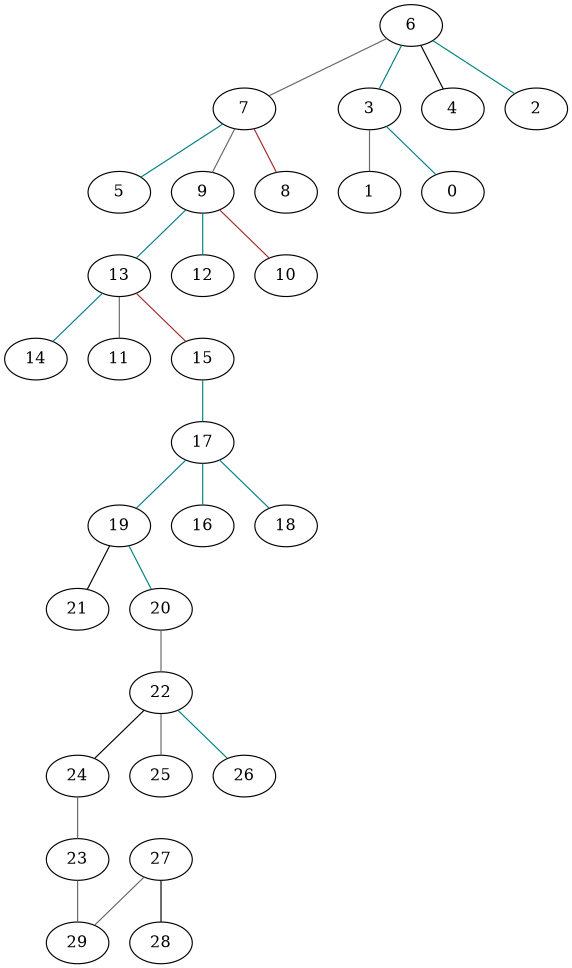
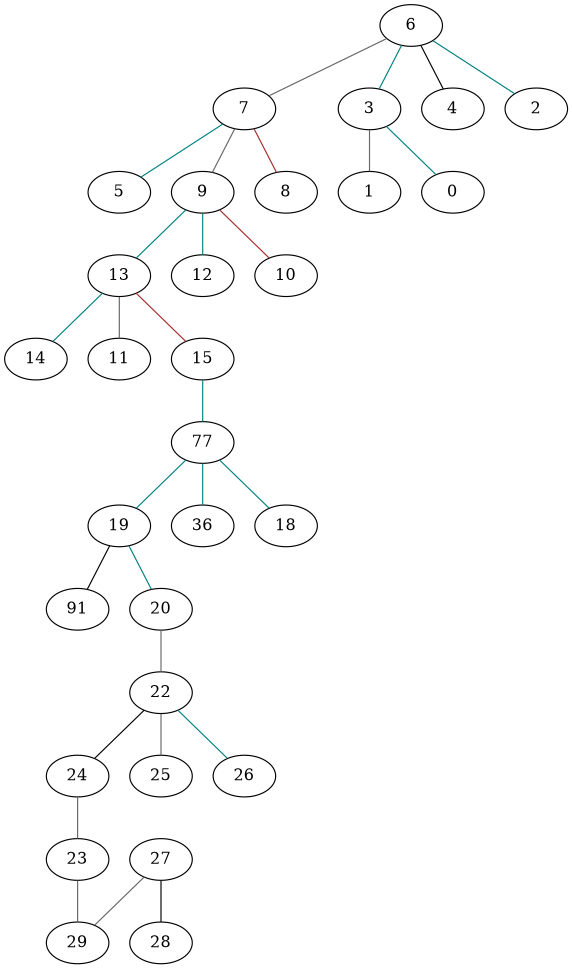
(203, 442) -> (203, 442)
(203, 526) -> (203, 526)
(78, 609) -> (78, 609)
